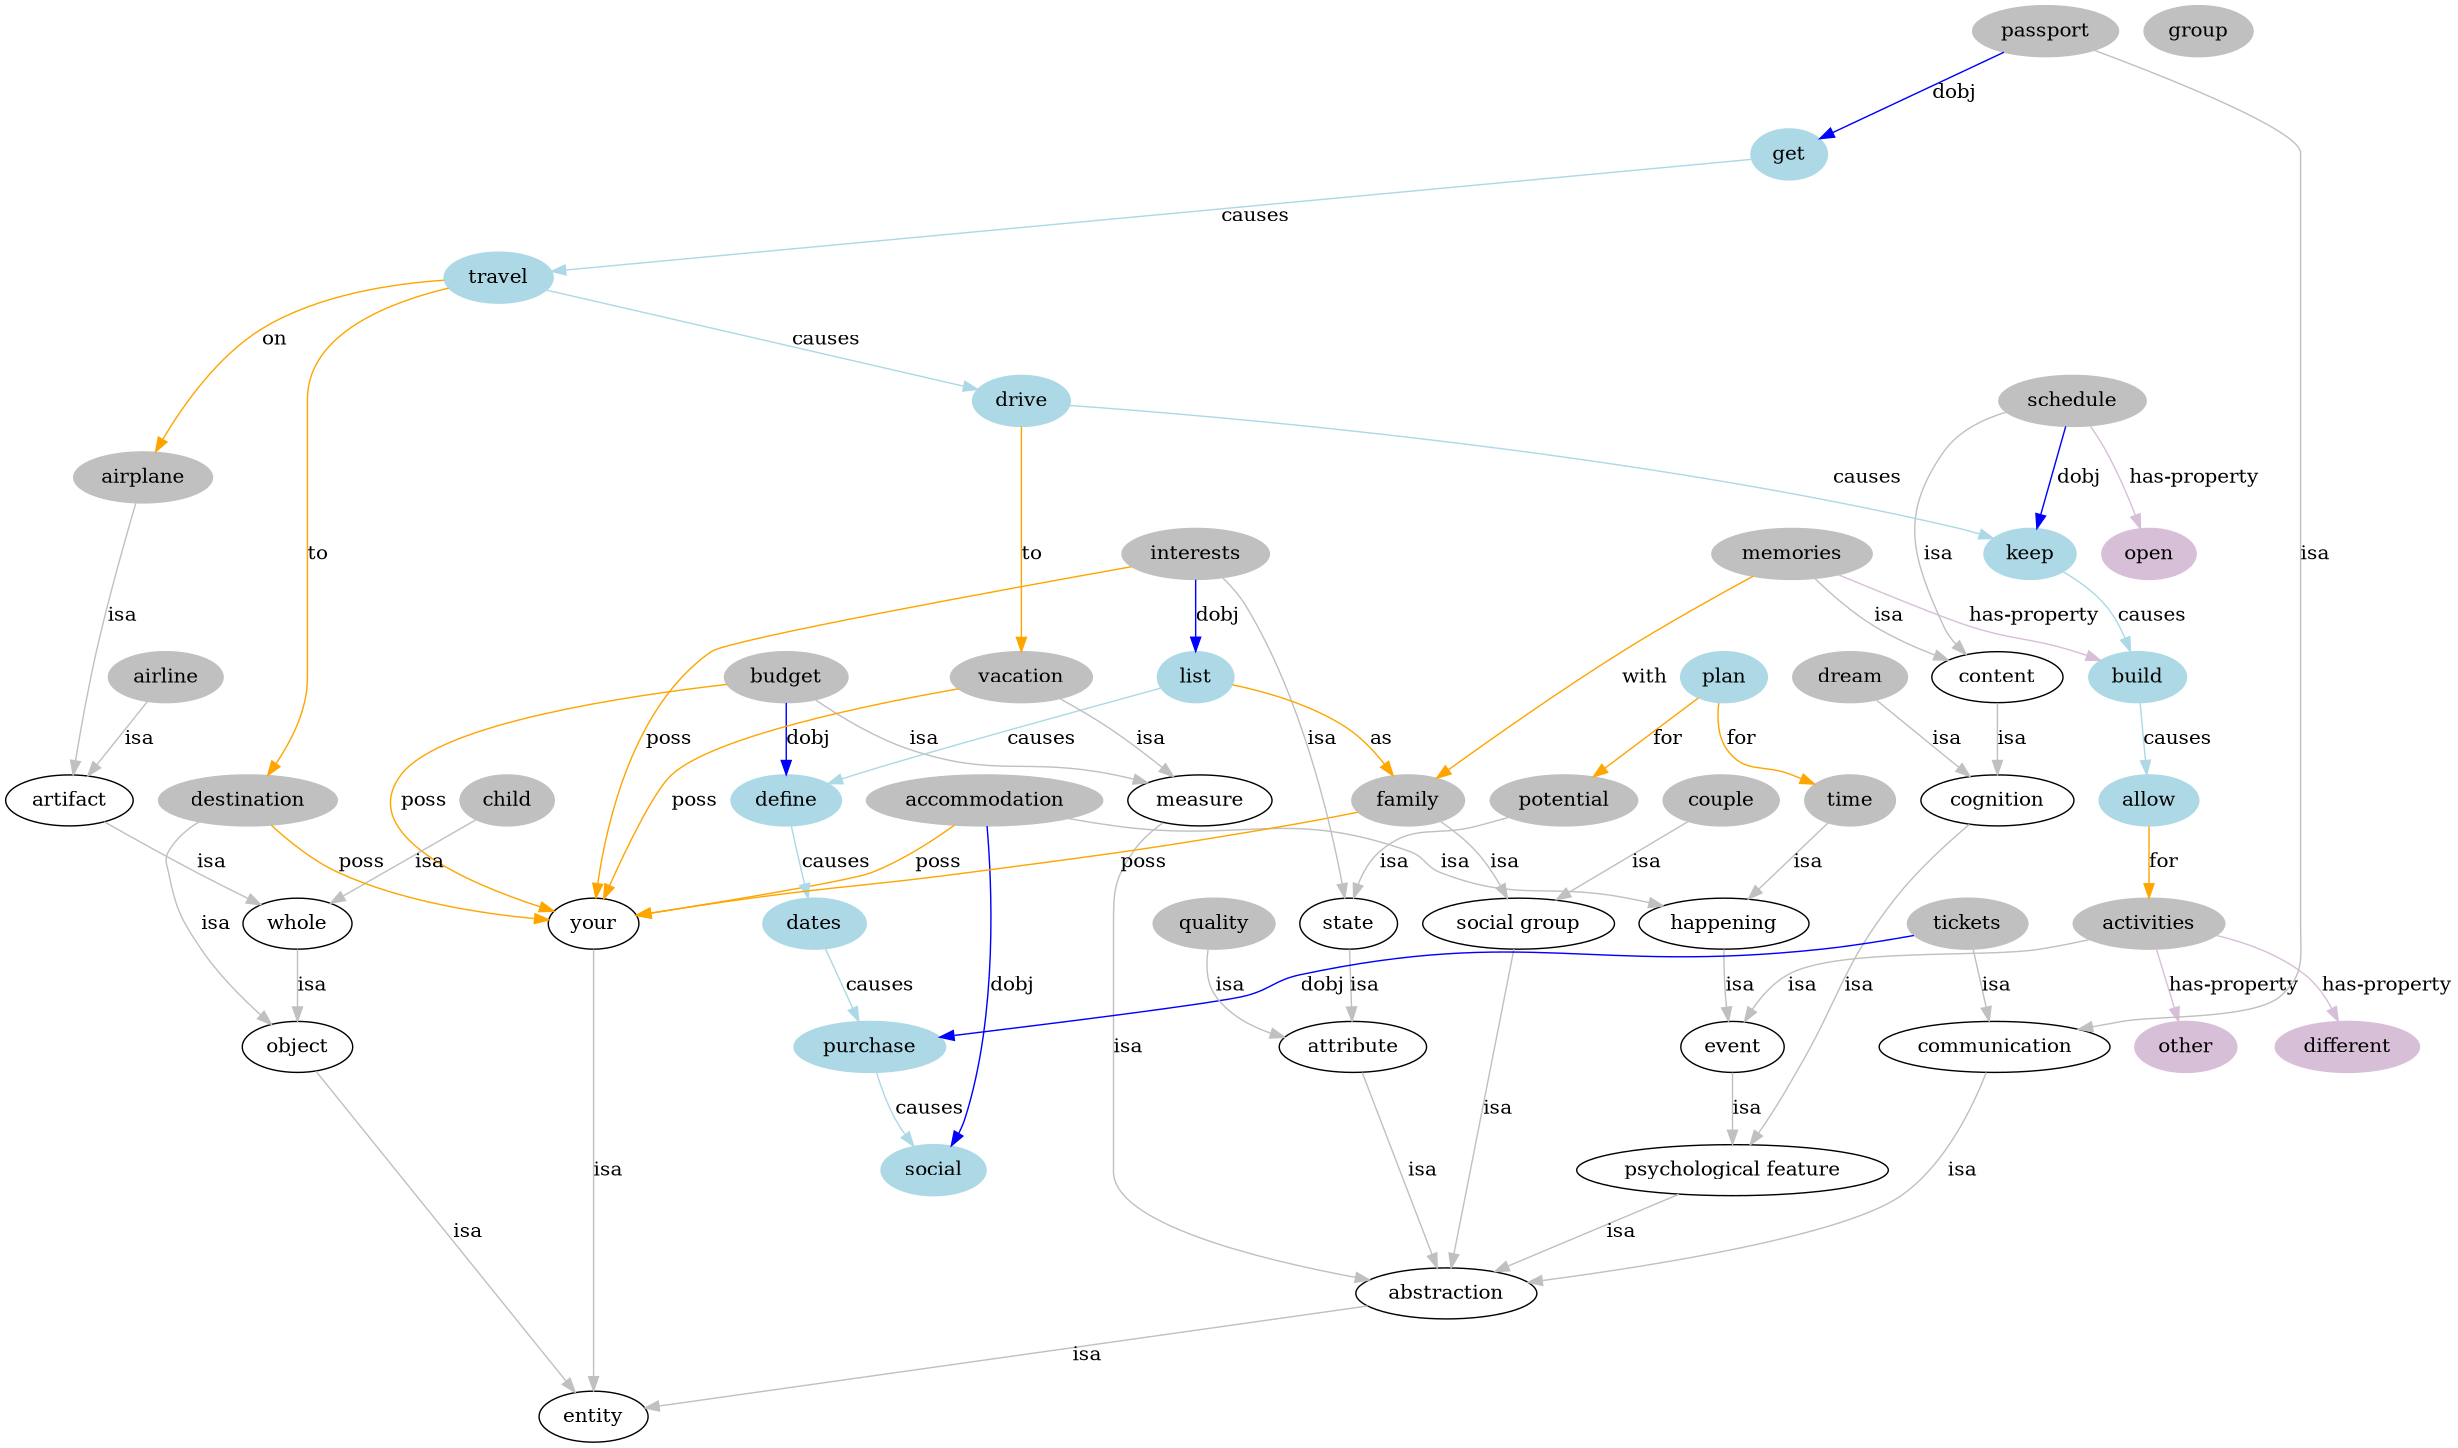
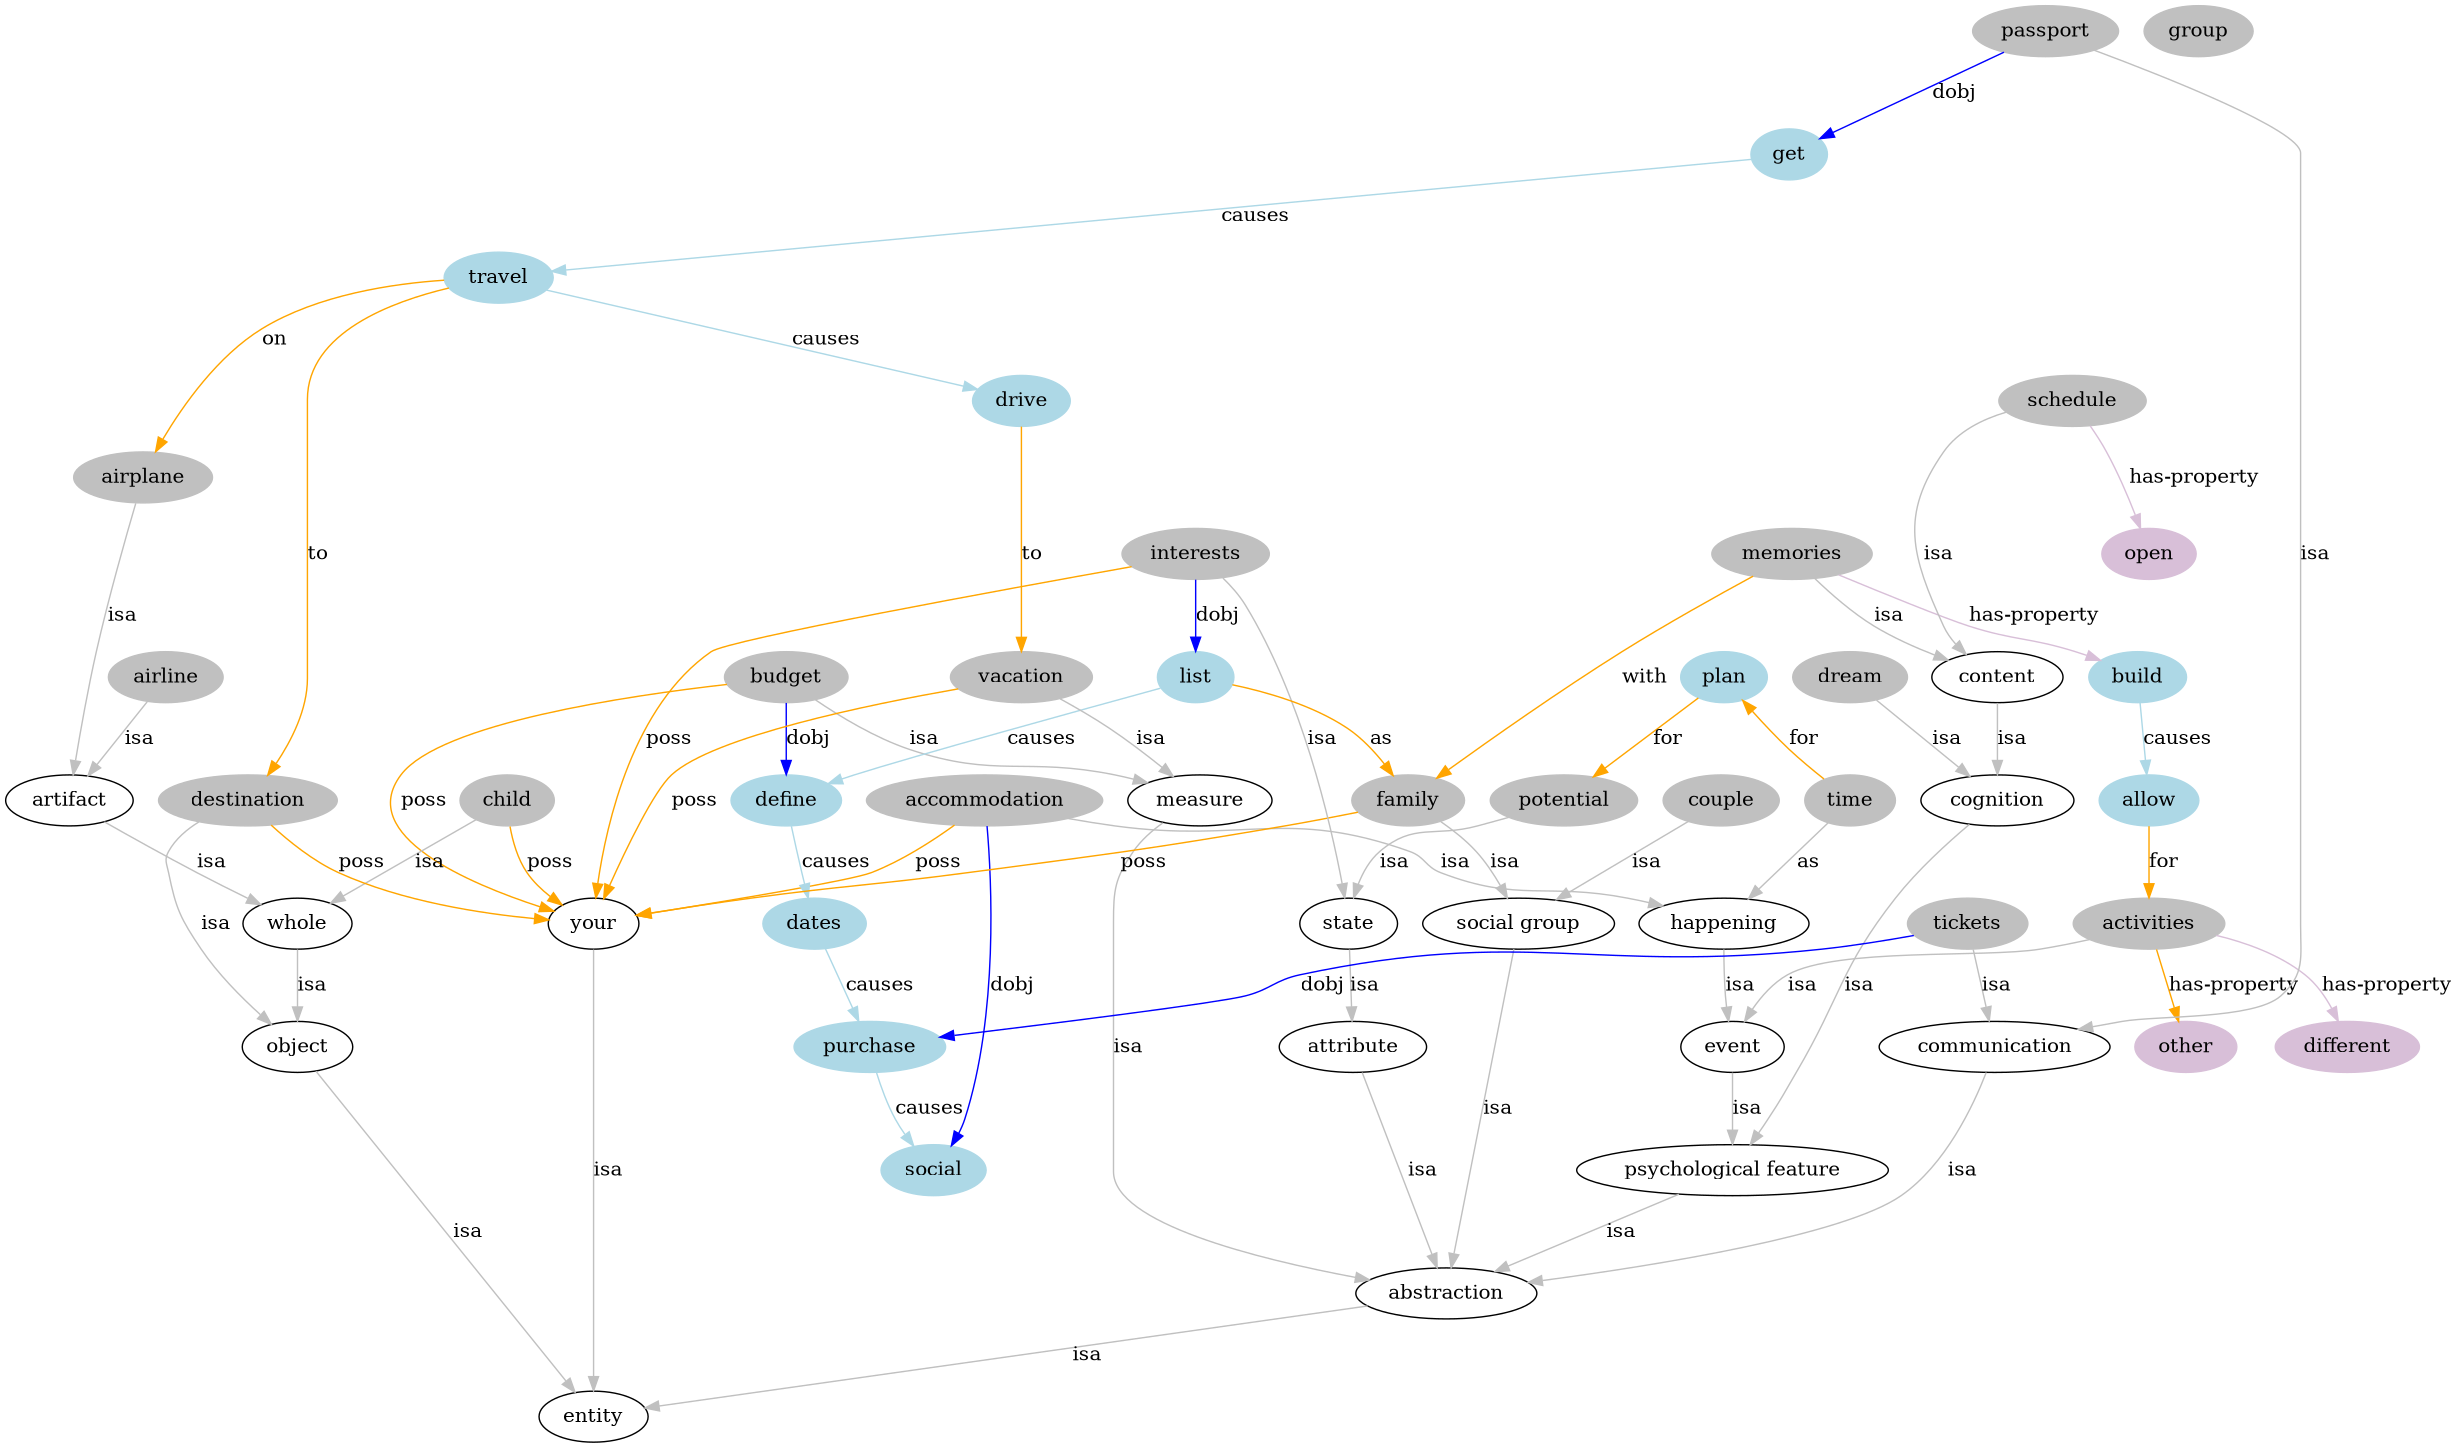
(2030, 554) -> none
(1739, 761) -> (1787, 747)
(1808, 862) -> (1808, 862)
none -> (523, 866)
(1214, 924) -> none
(2165, 979) -> (2165, 979)
